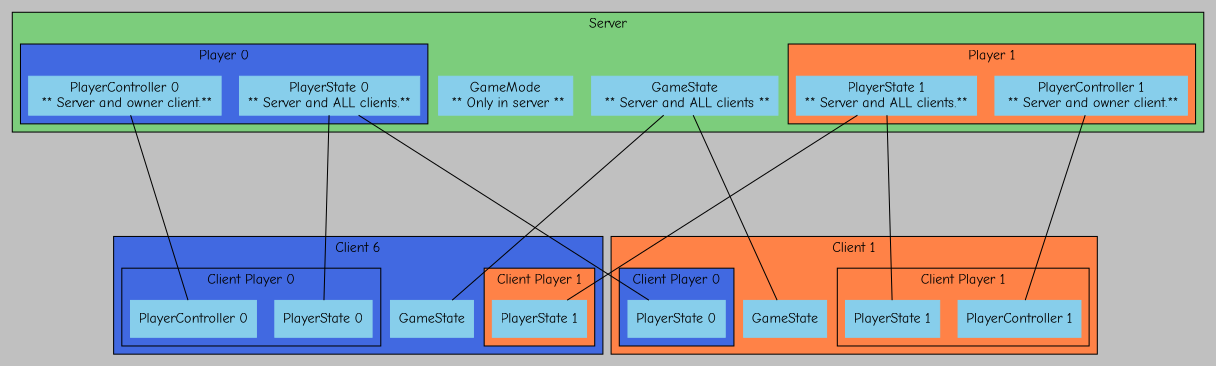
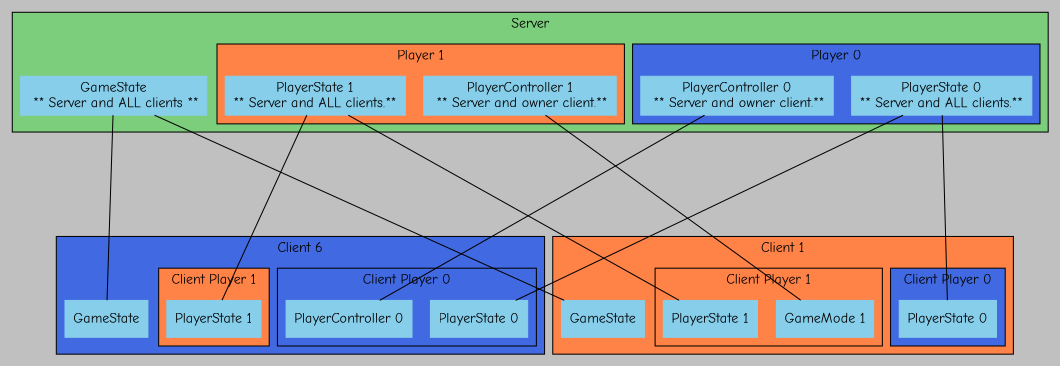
(506, 96) -> none
(1020, 319) -> (825, 319)
